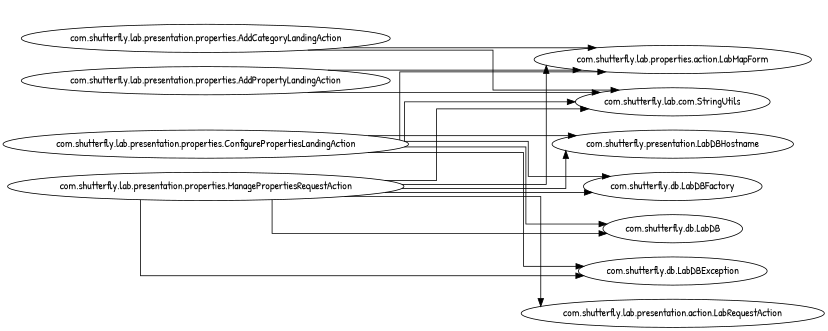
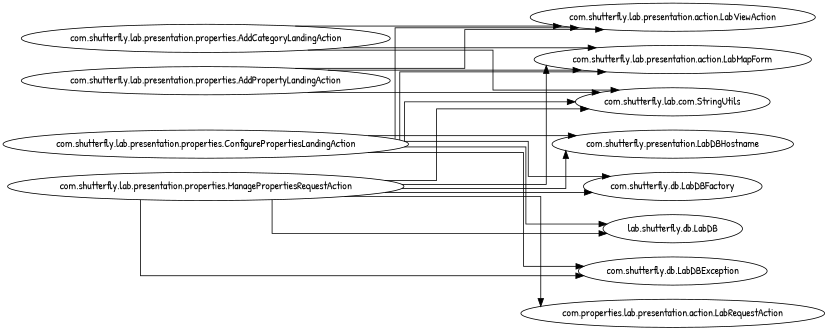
none -> (673, 17)
(673, 60) -> (673, 60)
(673, 229) -> (673, 229)
(673, 313) -> (673, 313)
